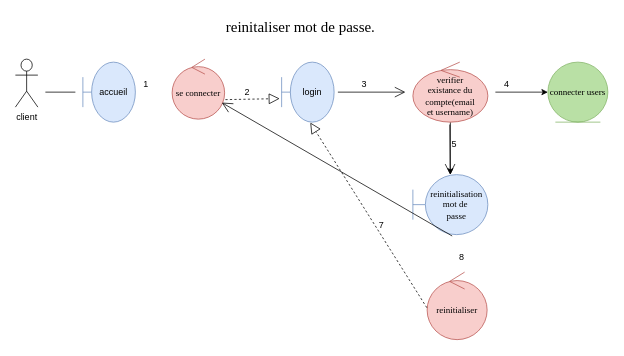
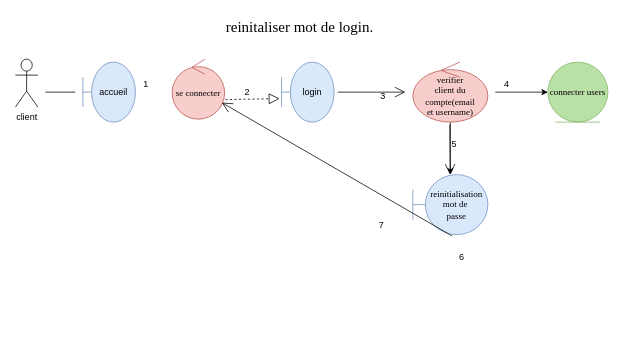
(282, 23) -> (280, 23)
(368, 84) -> (387, 96)
(450, 96) -> (450, 96)
(371, 219) -> none
(462, 257) -> (462, 257)
(457, 306) -> none
